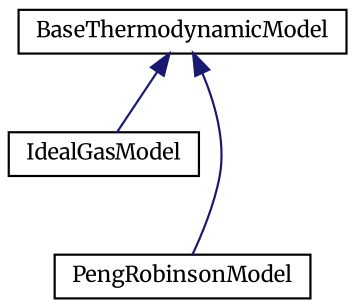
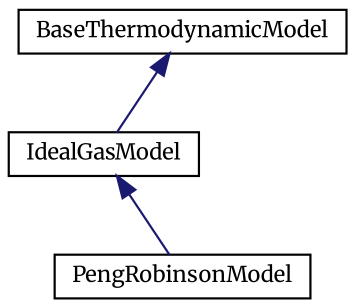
(221, 165) -> (150, 225)
